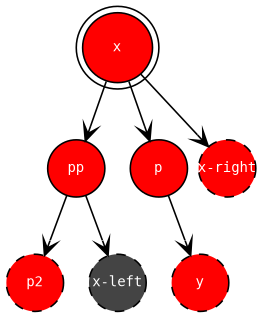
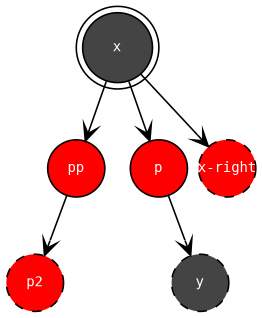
(118, 48) -> (118, 48)
(118, 283) -> none
(200, 283) -> (200, 283)
